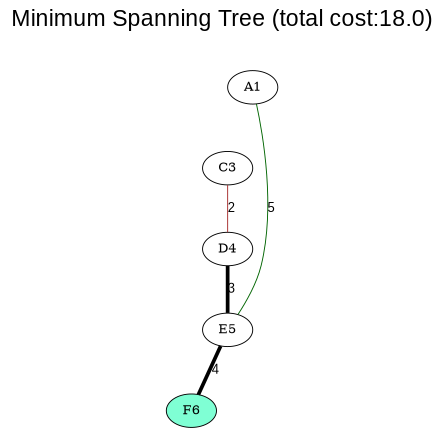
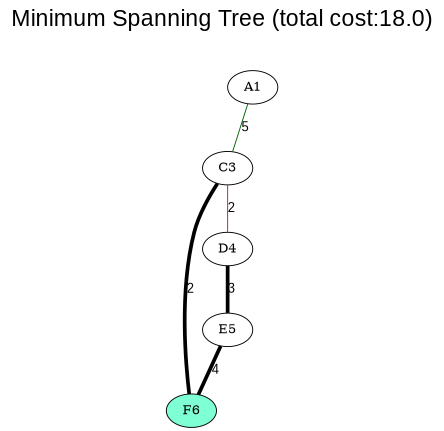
(268, 212) -> (240, 128)
none -> (186, 286)
